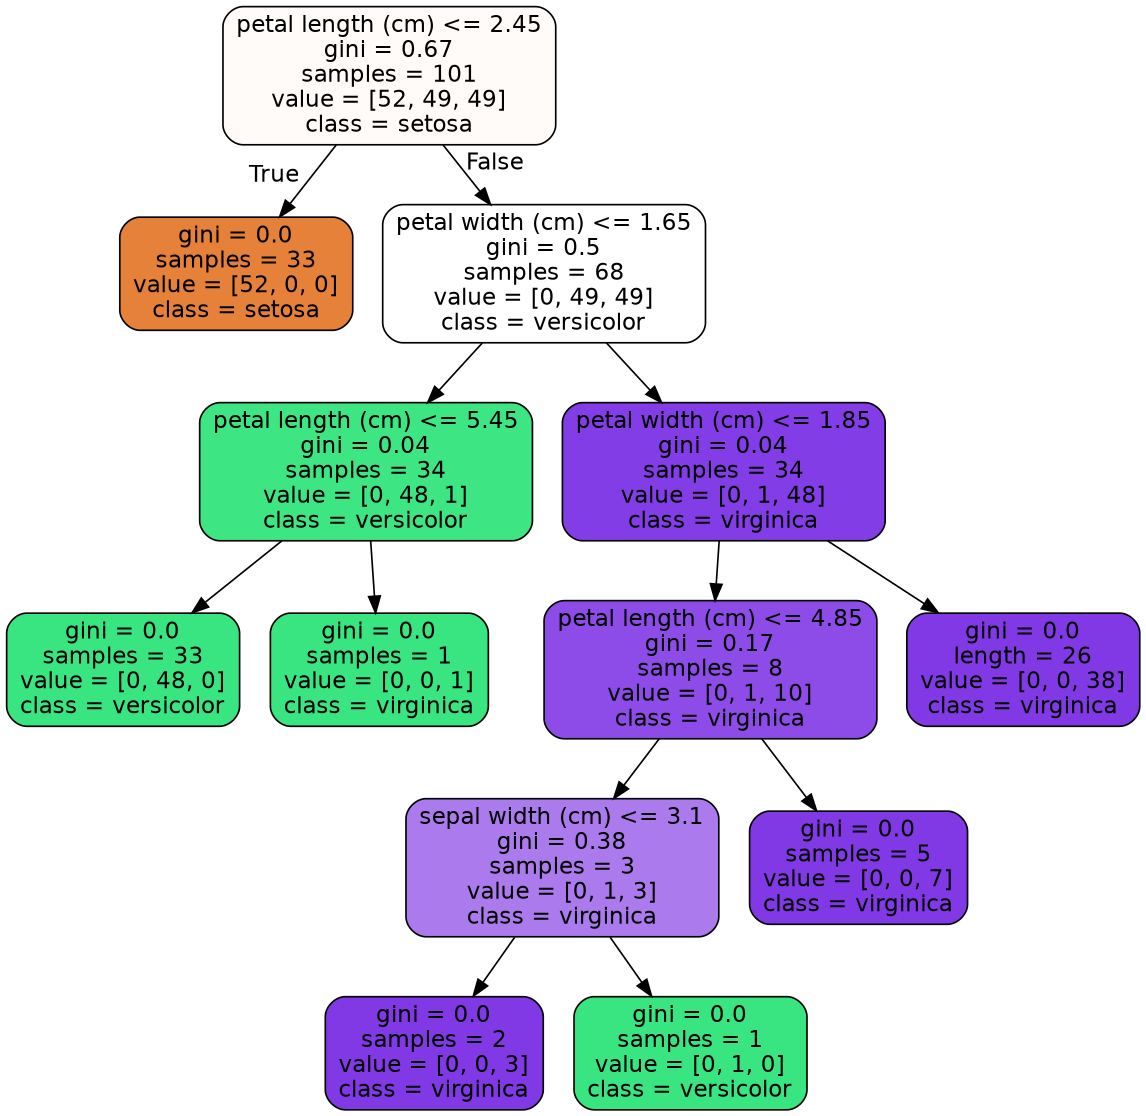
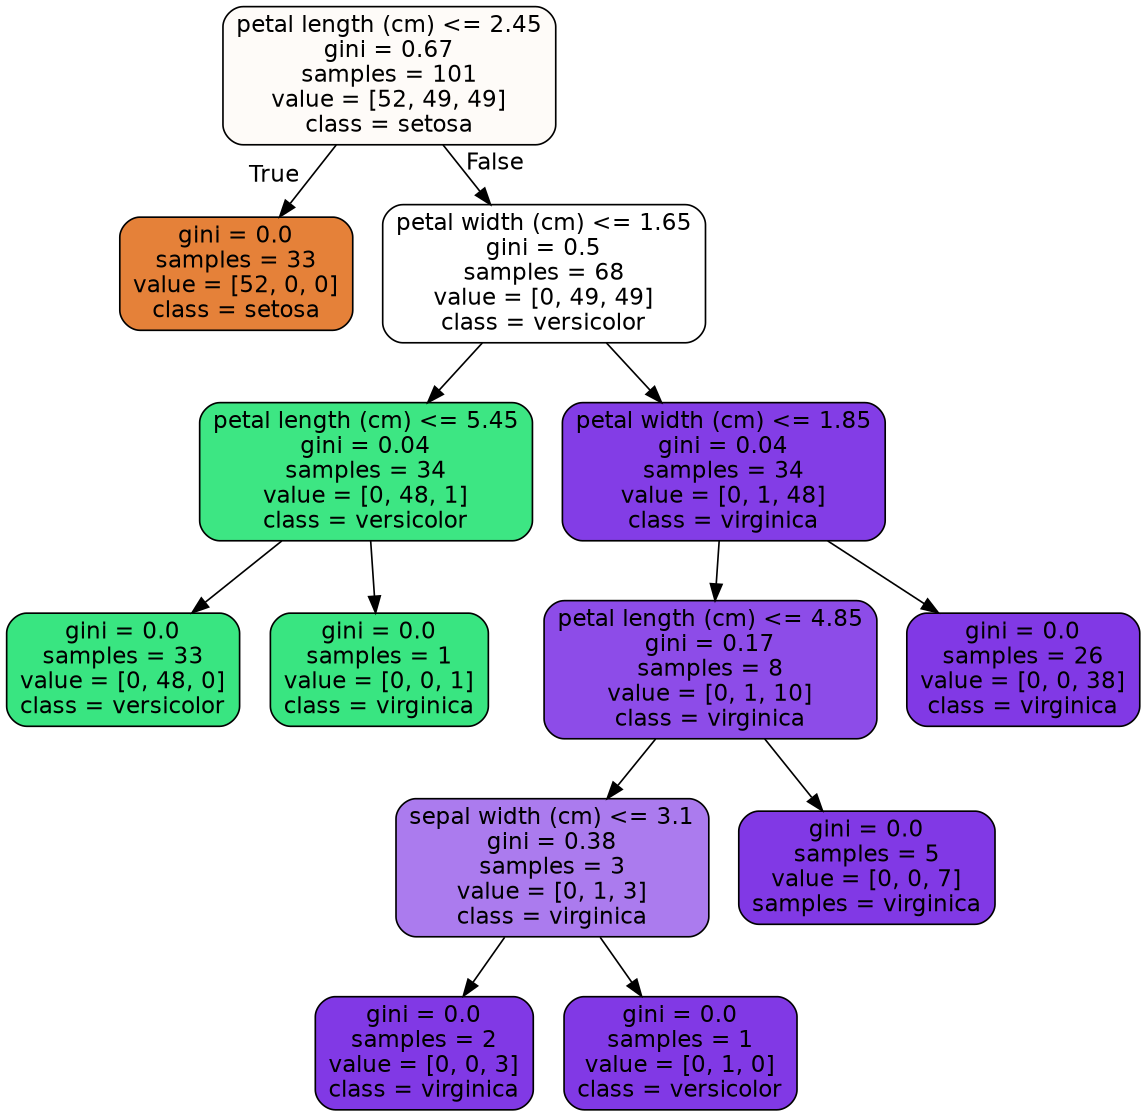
(1023, 670) -> (1023, 670)
(859, 868) -> (867, 868)
(691, 1053) -> (681, 1053)
